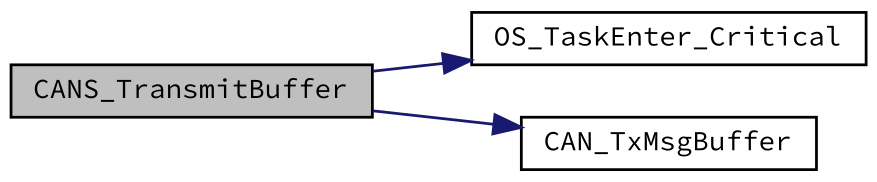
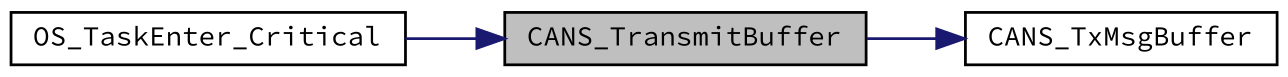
(408, 67) -> (441, 39)
(669, 143) -> (1121, 39)
